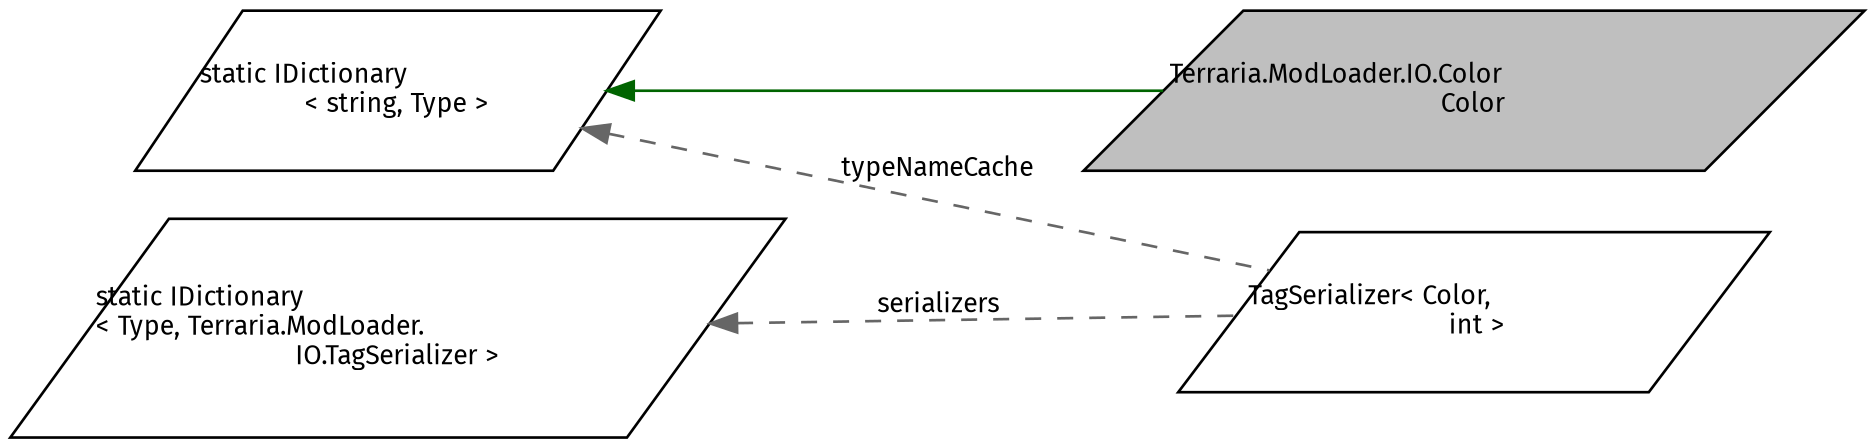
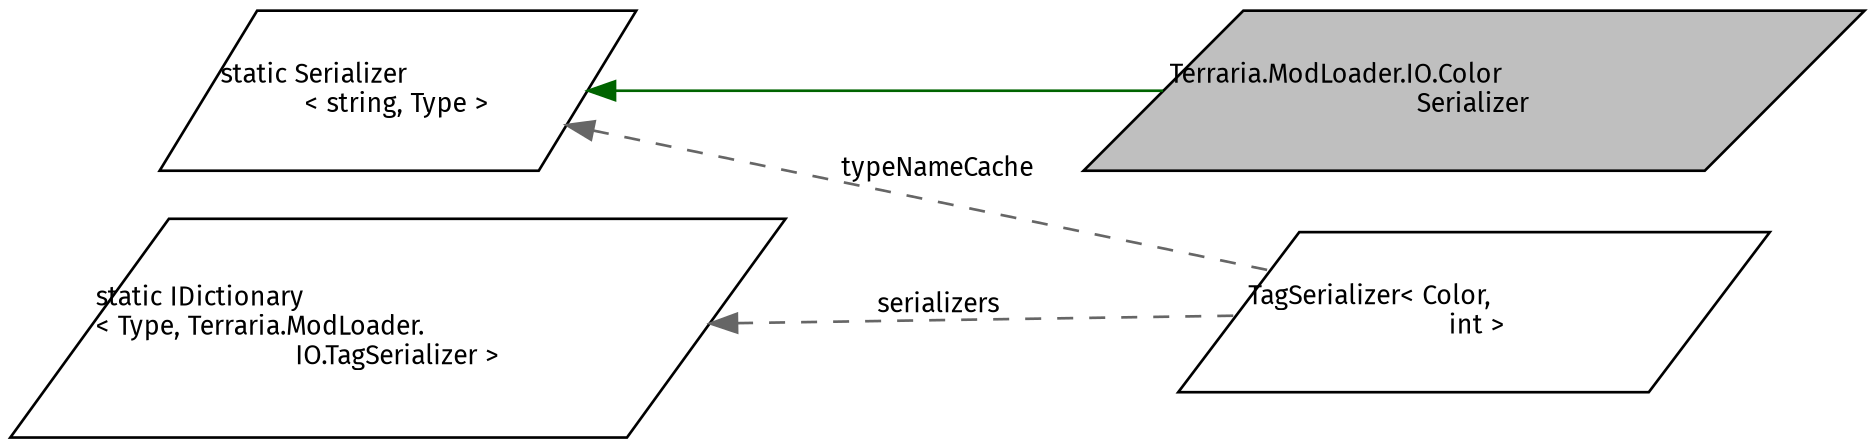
(398, 91) -> (398, 91)
(1474, 91) -> (1474, 91)
